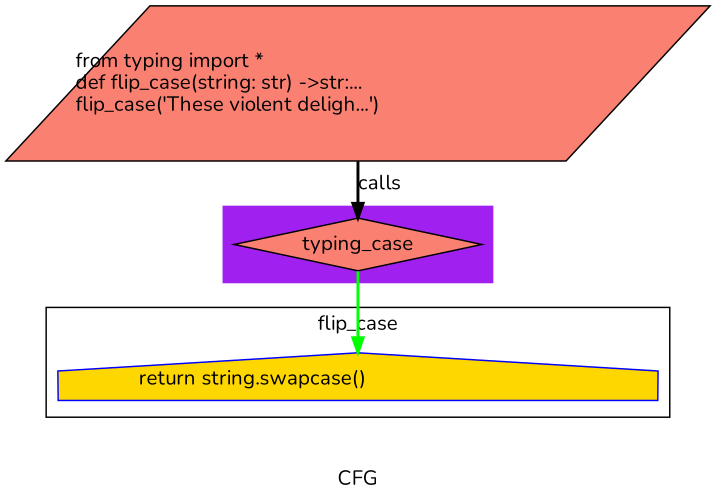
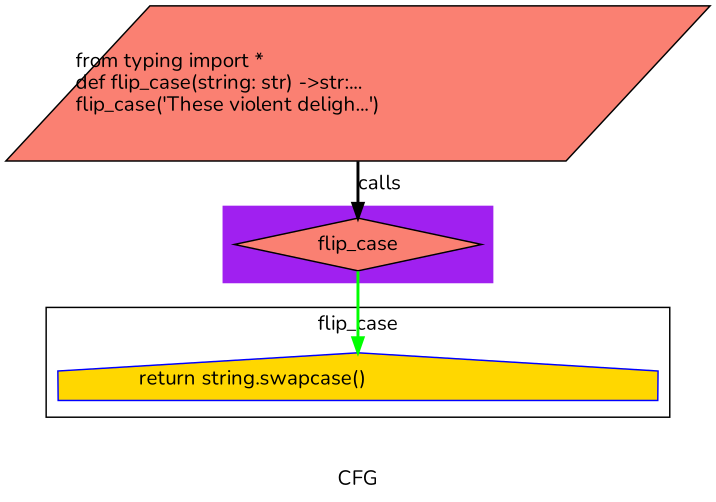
(358, 244) -> (358, 244)
